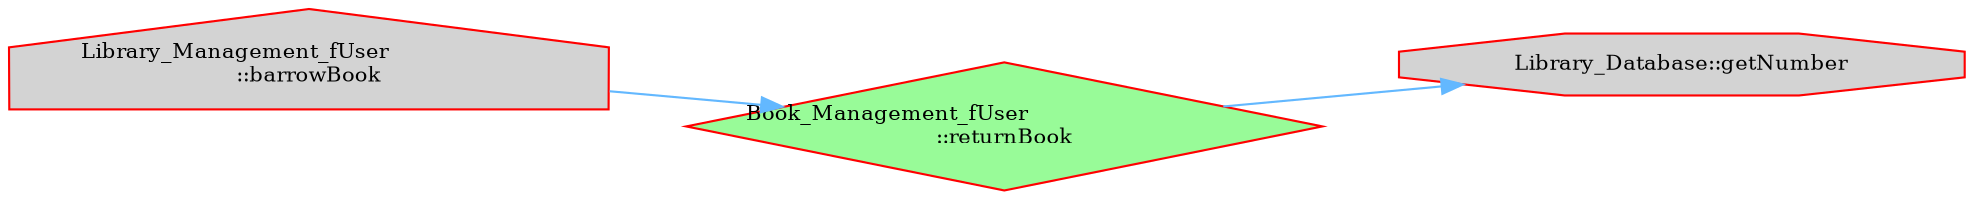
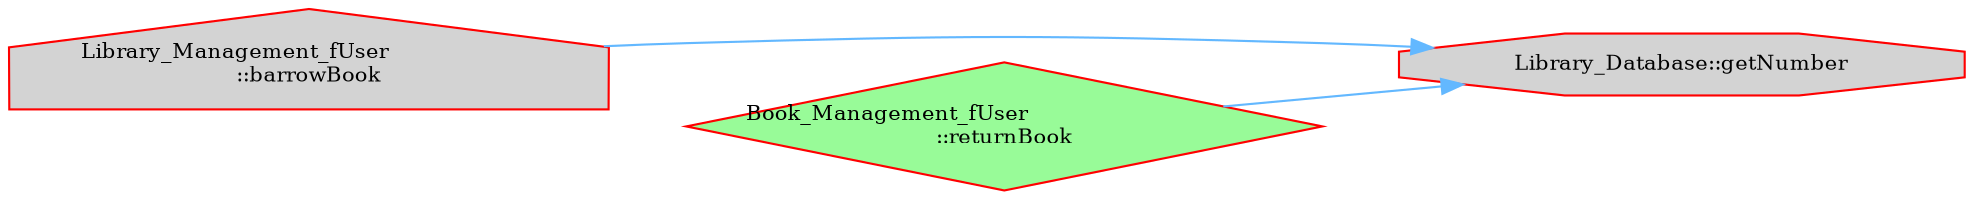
(685, 98) -> (1007, 37)
